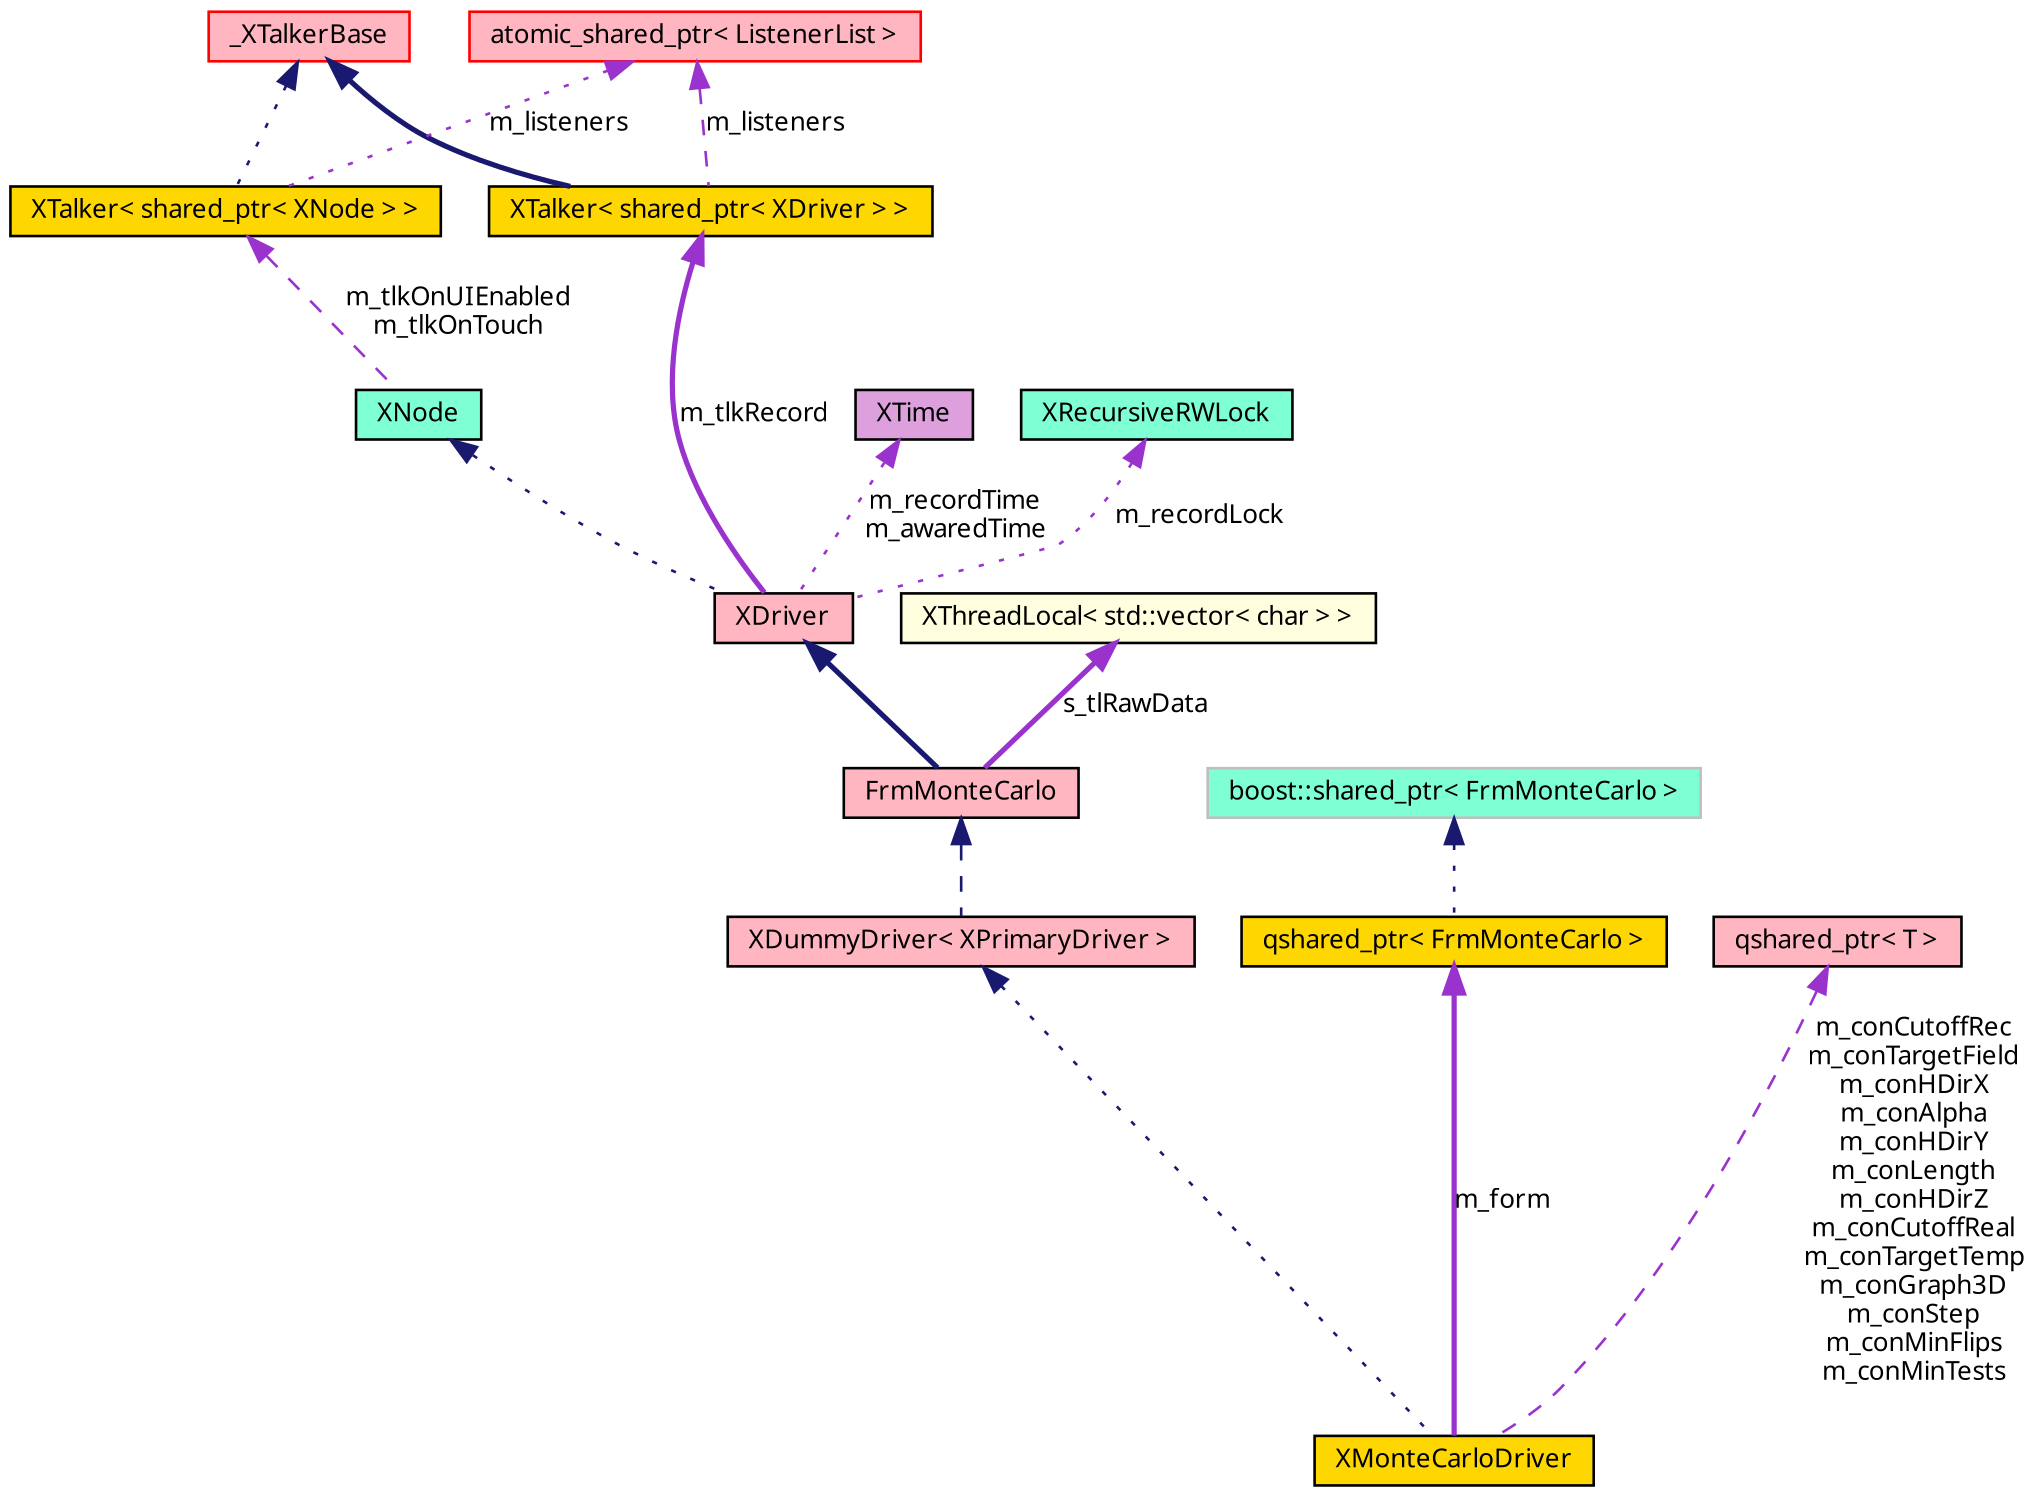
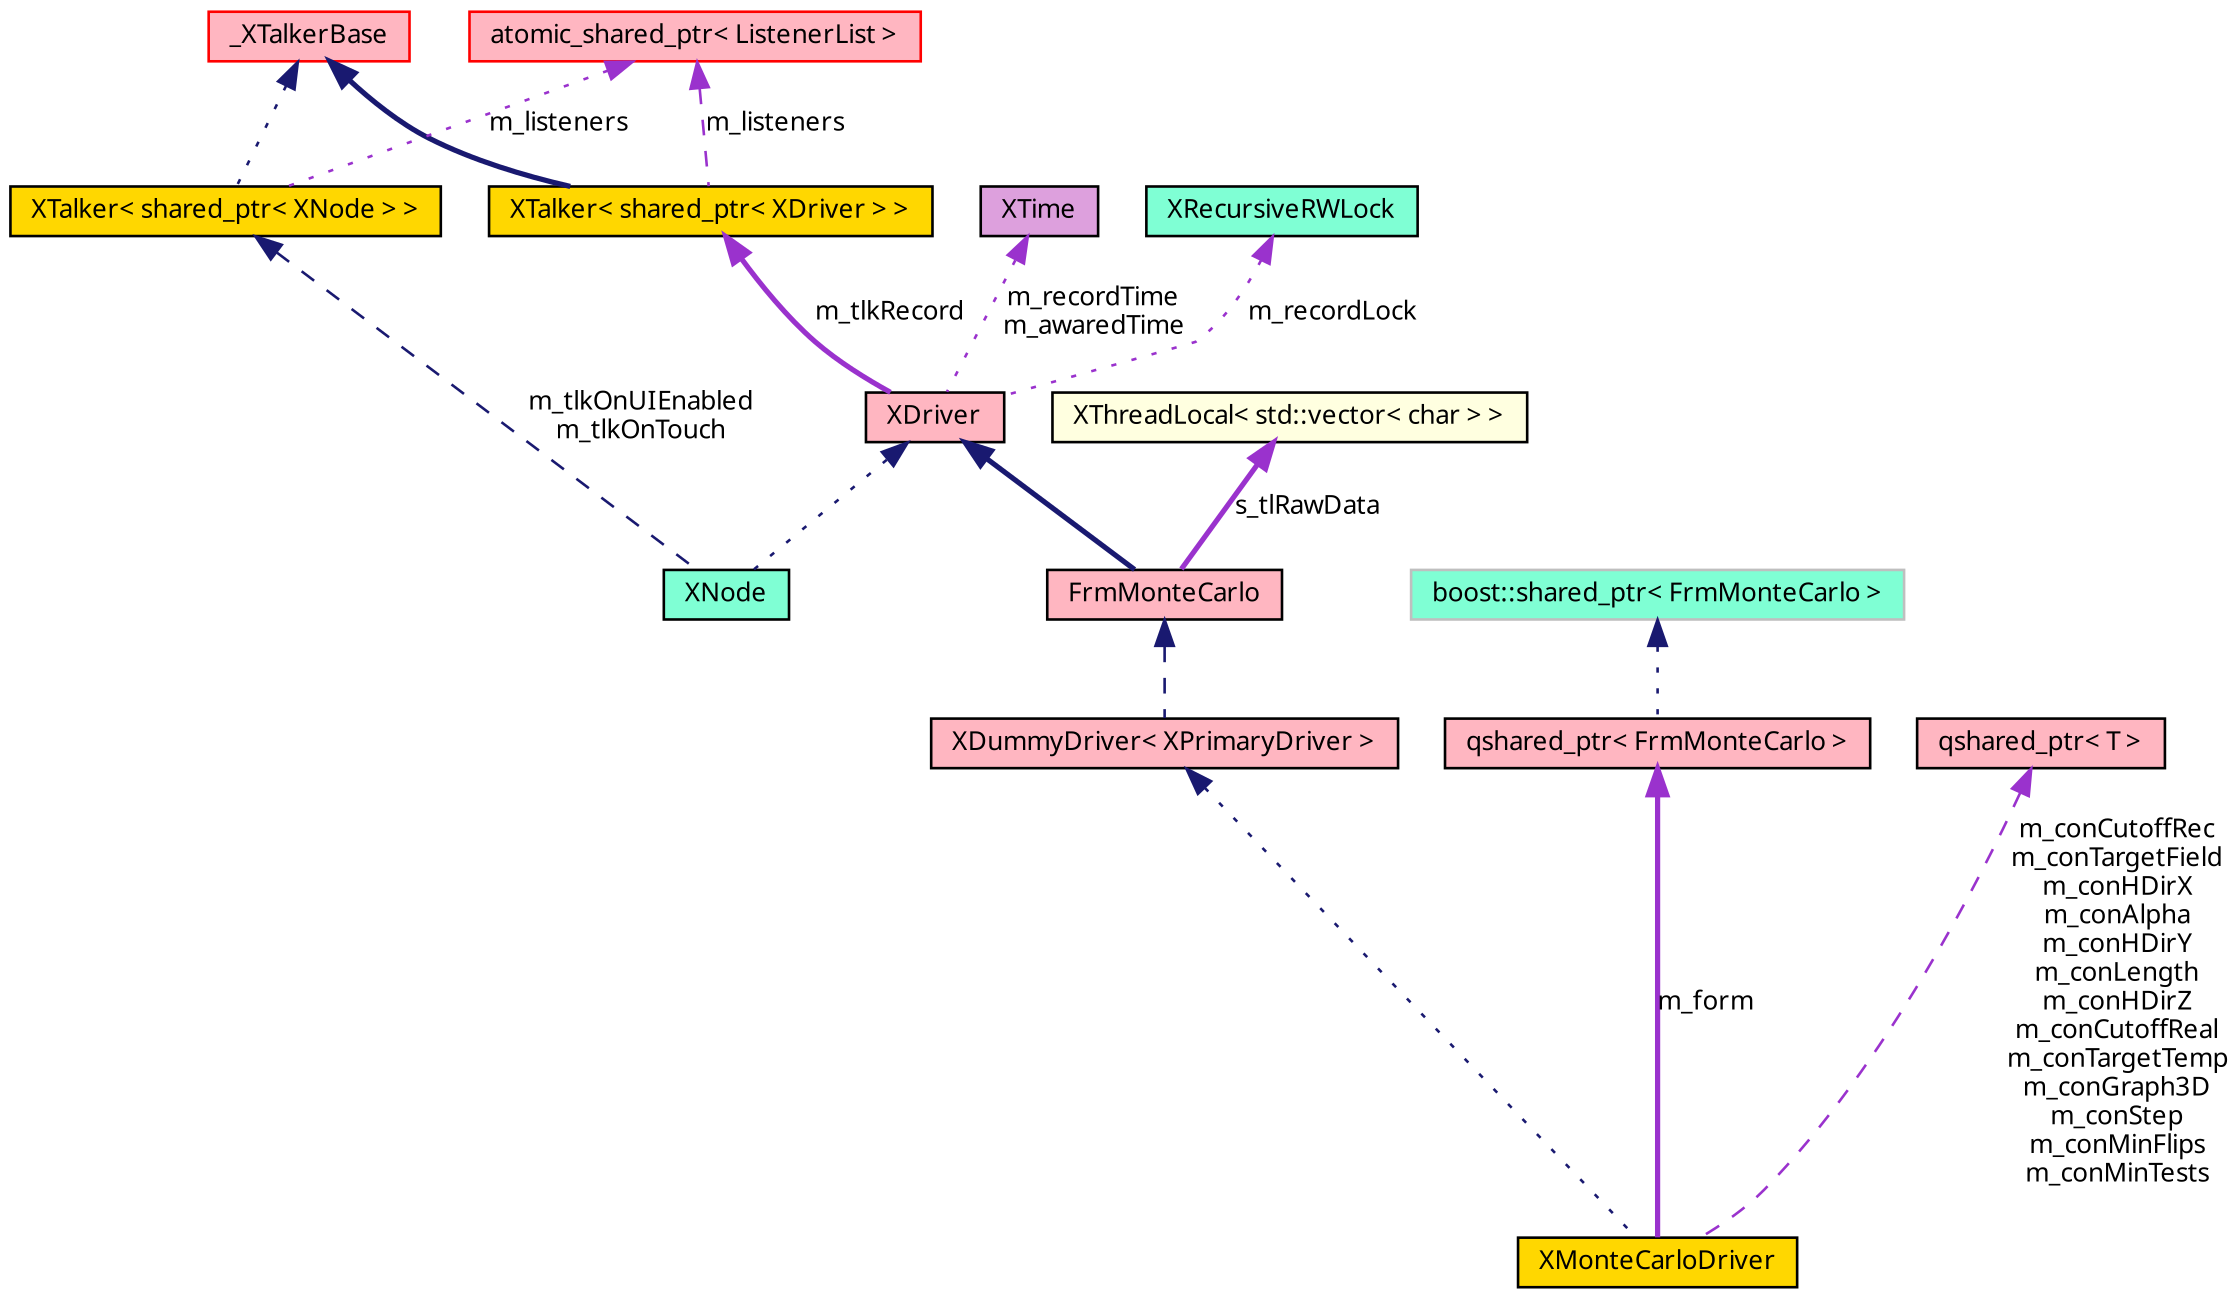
(332, 323) -> (486, 411)
(595, 532) -> (820, 515)
(1454, 942) -> (1658, 743)
